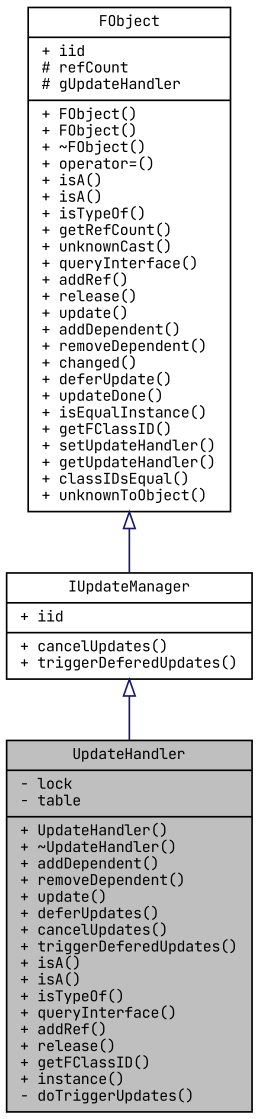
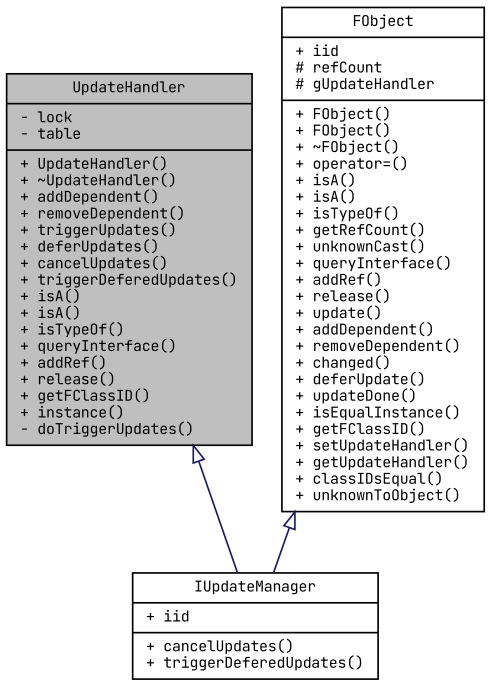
(129, 718) -> (218, 517)
(64, 897) -> (99, 231)
